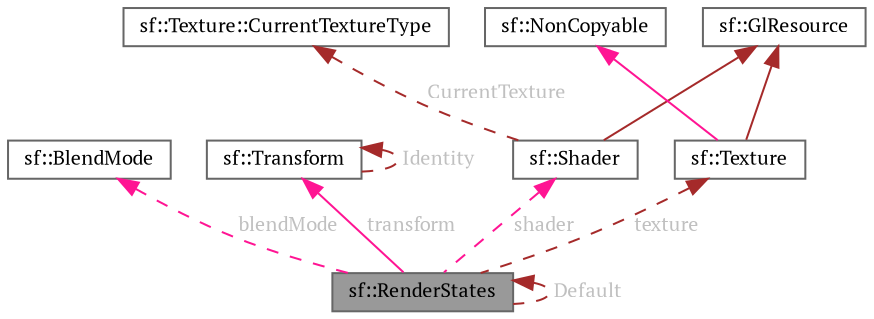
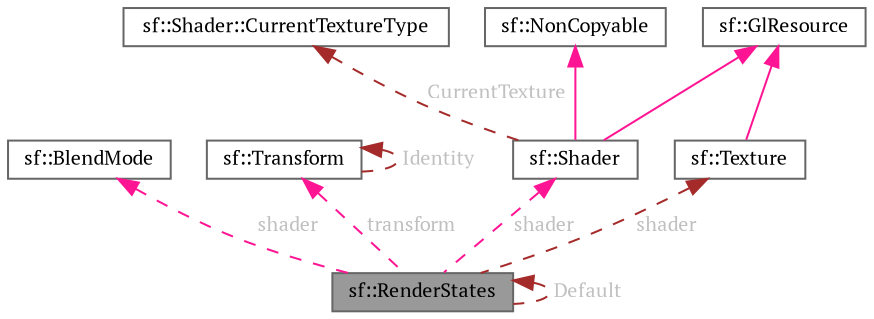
(286, 27) -> (286, 27)
(655, 92) -> (575, 103)
(681, 92) -> (671, 99)
(759, 103) -> (759, 103)
(286, 226) -> (286, 226)
(665, 226) -> (665, 226)
(361, 233) -> (361, 233)
